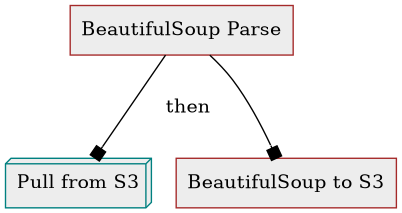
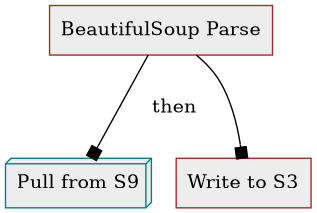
(78, 183) -> (78, 183)
(286, 183) -> (244, 183)
